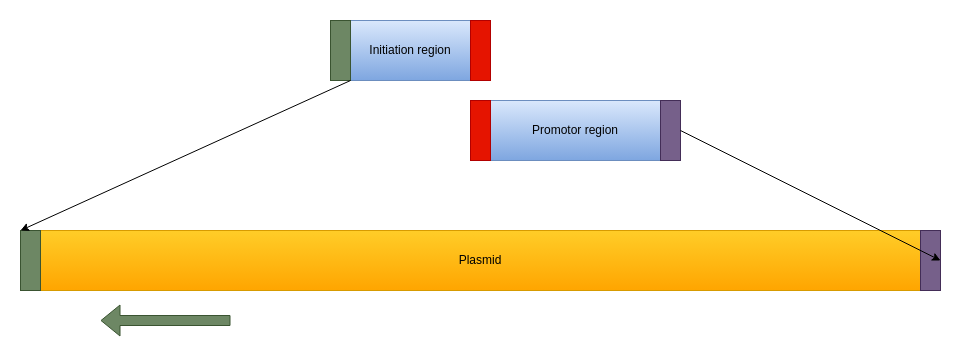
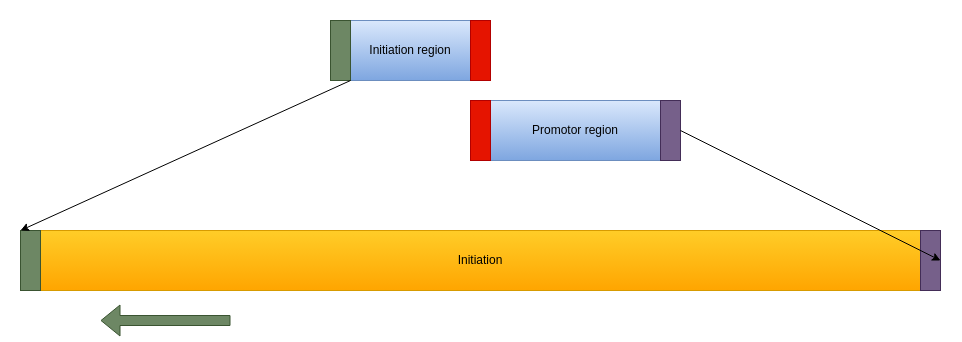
(481, 261) -> (481, 261)
